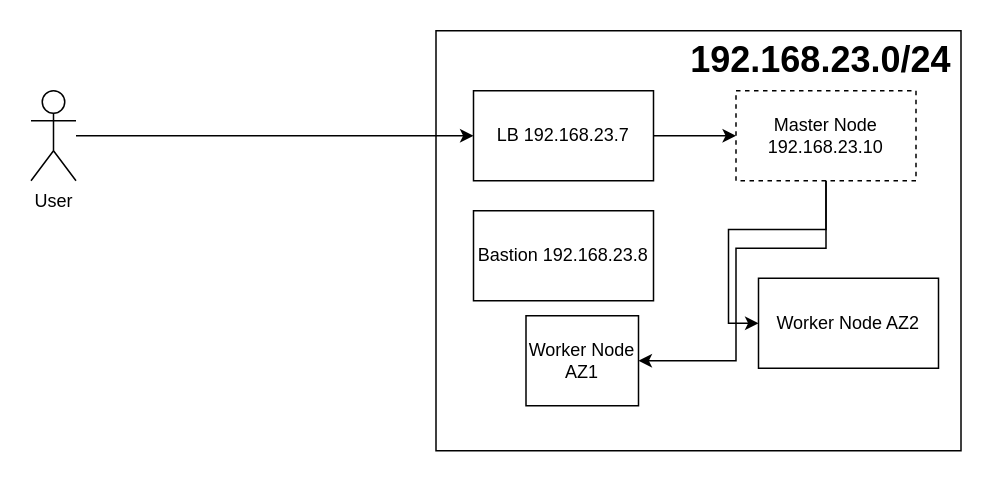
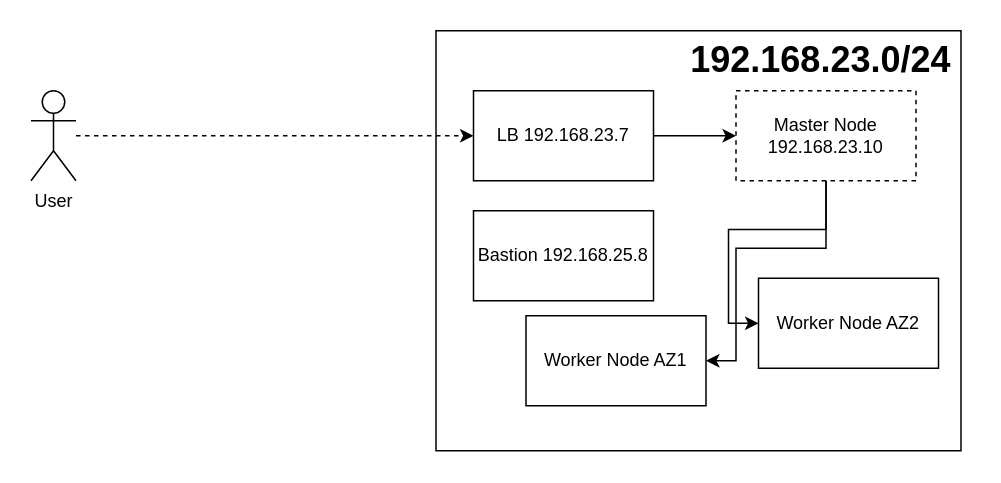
(271, 136) -> (271, 136)
(563, 256) -> (563, 256)
(582, 361) -> (616, 361)
